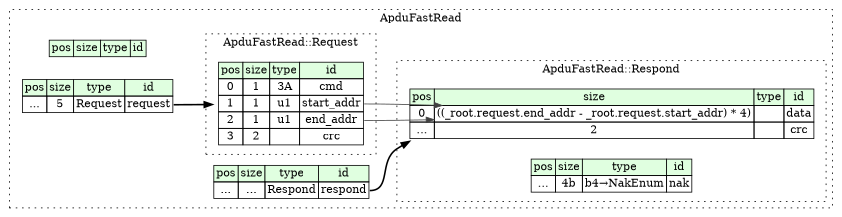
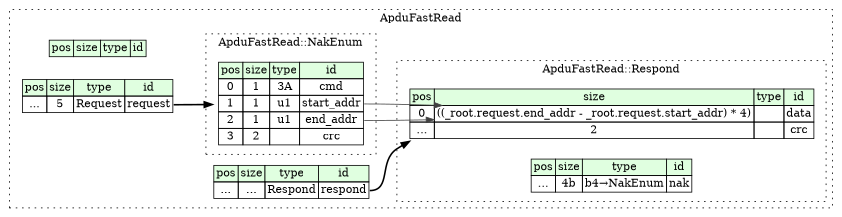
(291, 43) -> (291, 43)
